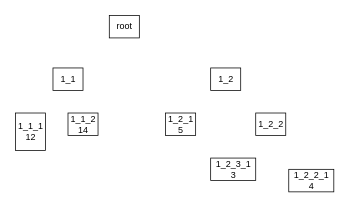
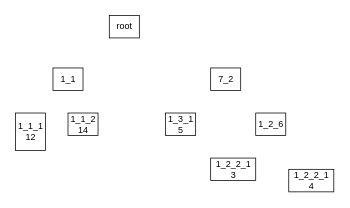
(226, 79) -> (226, 79)
(181, 124) -> (181, 124)
(271, 124) -> (271, 124)
(233, 169) -> (233, 169)
